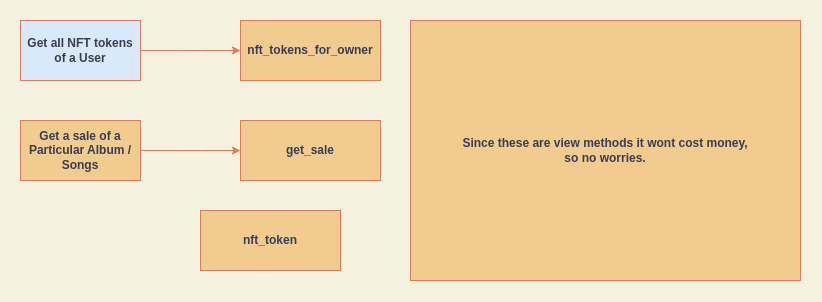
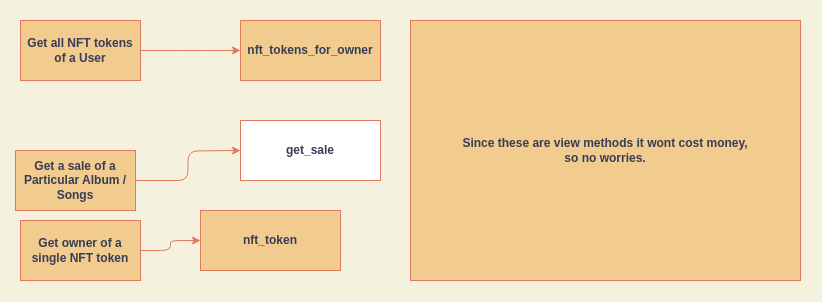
(81, 51) -> (81, 51)
(81, 151) -> (76, 181)
(311, 151) -> (311, 151)
none -> (170, 248)
none -> (81, 251)
